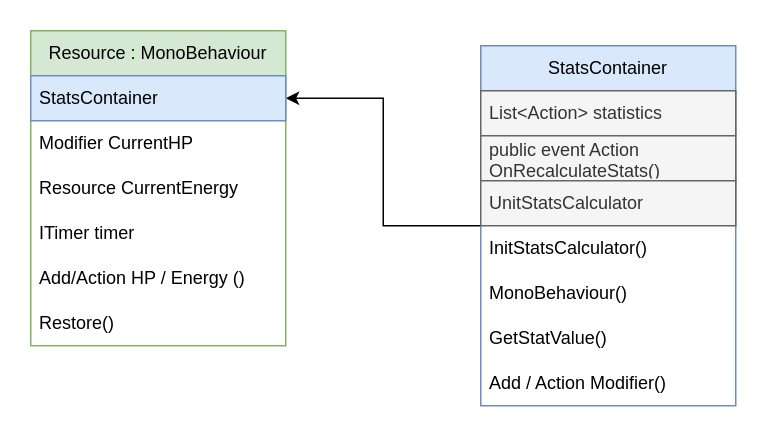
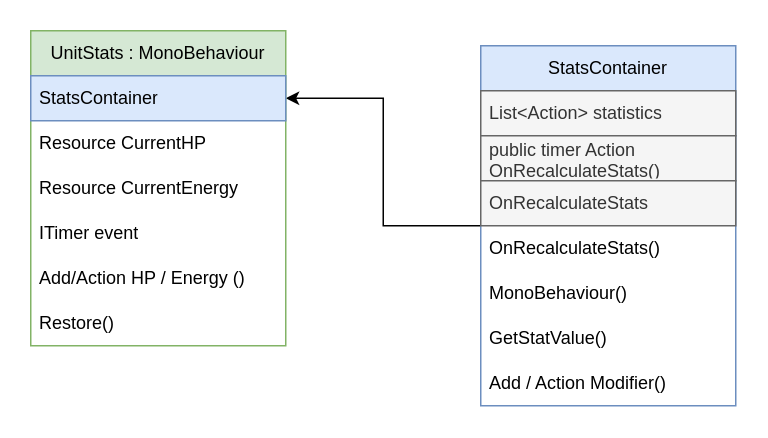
(158, 53) -> (158, 53)
(123, 143) -> (128, 143)
(610, 158) -> (610, 158)
(578, 203) -> (576, 203)
(93, 233) -> (96, 233)
(589, 248) -> (586, 248)
